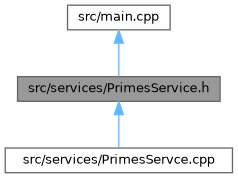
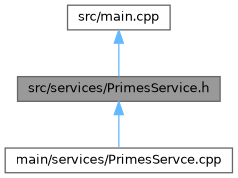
(119, 160) -> (119, 160)
